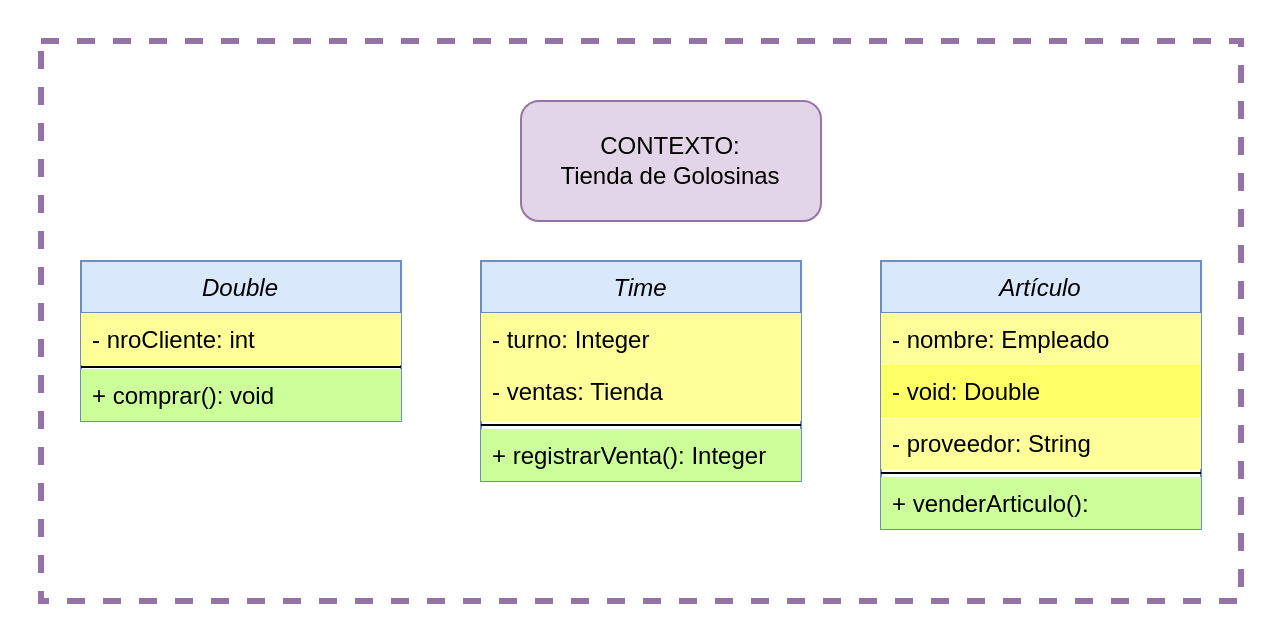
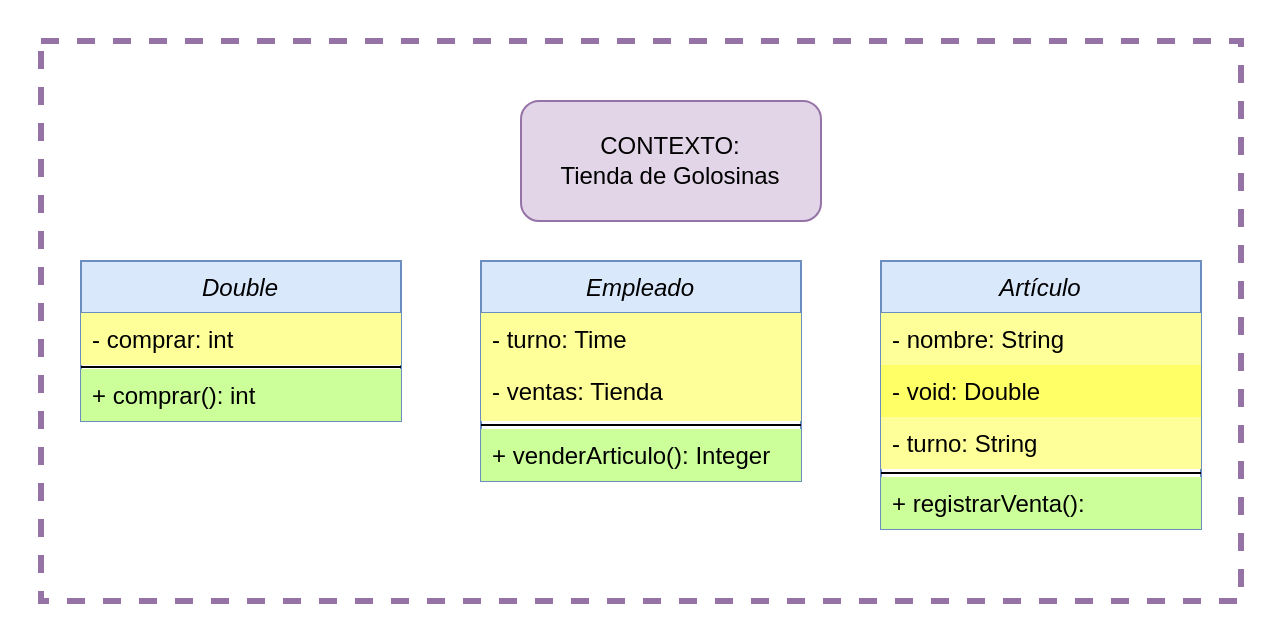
(640, 288) -> (640, 288)
(188, 340) -> (174, 340)
(590, 340) -> (567, 340)
(1000, 340) -> (987, 340)
(194, 396) -> (187, 396)
(1007, 444) -> (980, 444)
(661, 456) -> (658, 456)
(1007, 504) -> (1010, 504)
